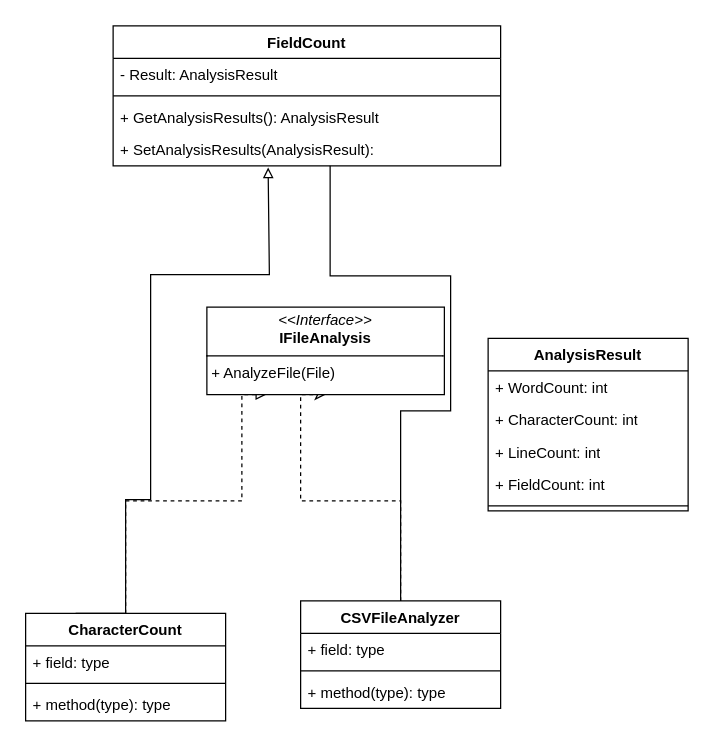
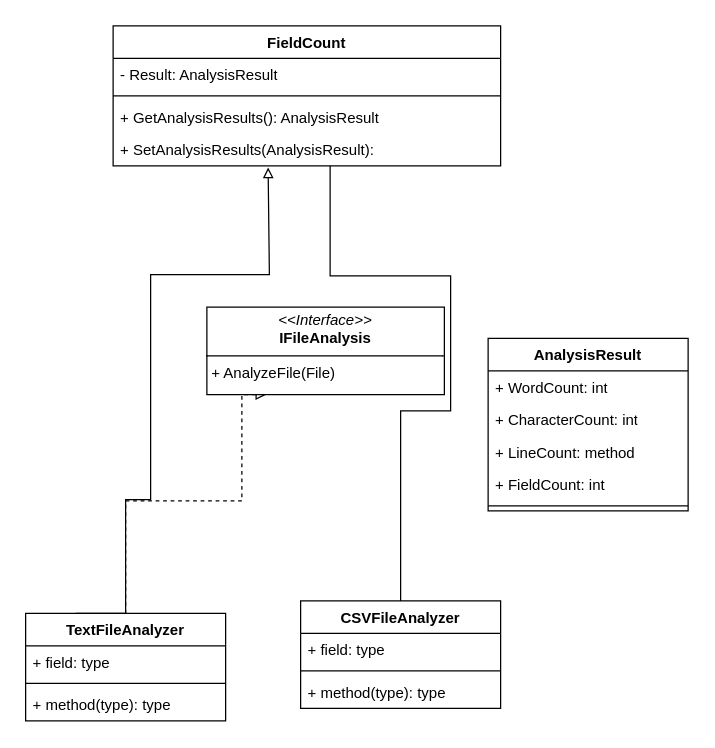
(553, 453) -> (568, 453)
(301, 496) -> none
(126, 631) -> (126, 631)
